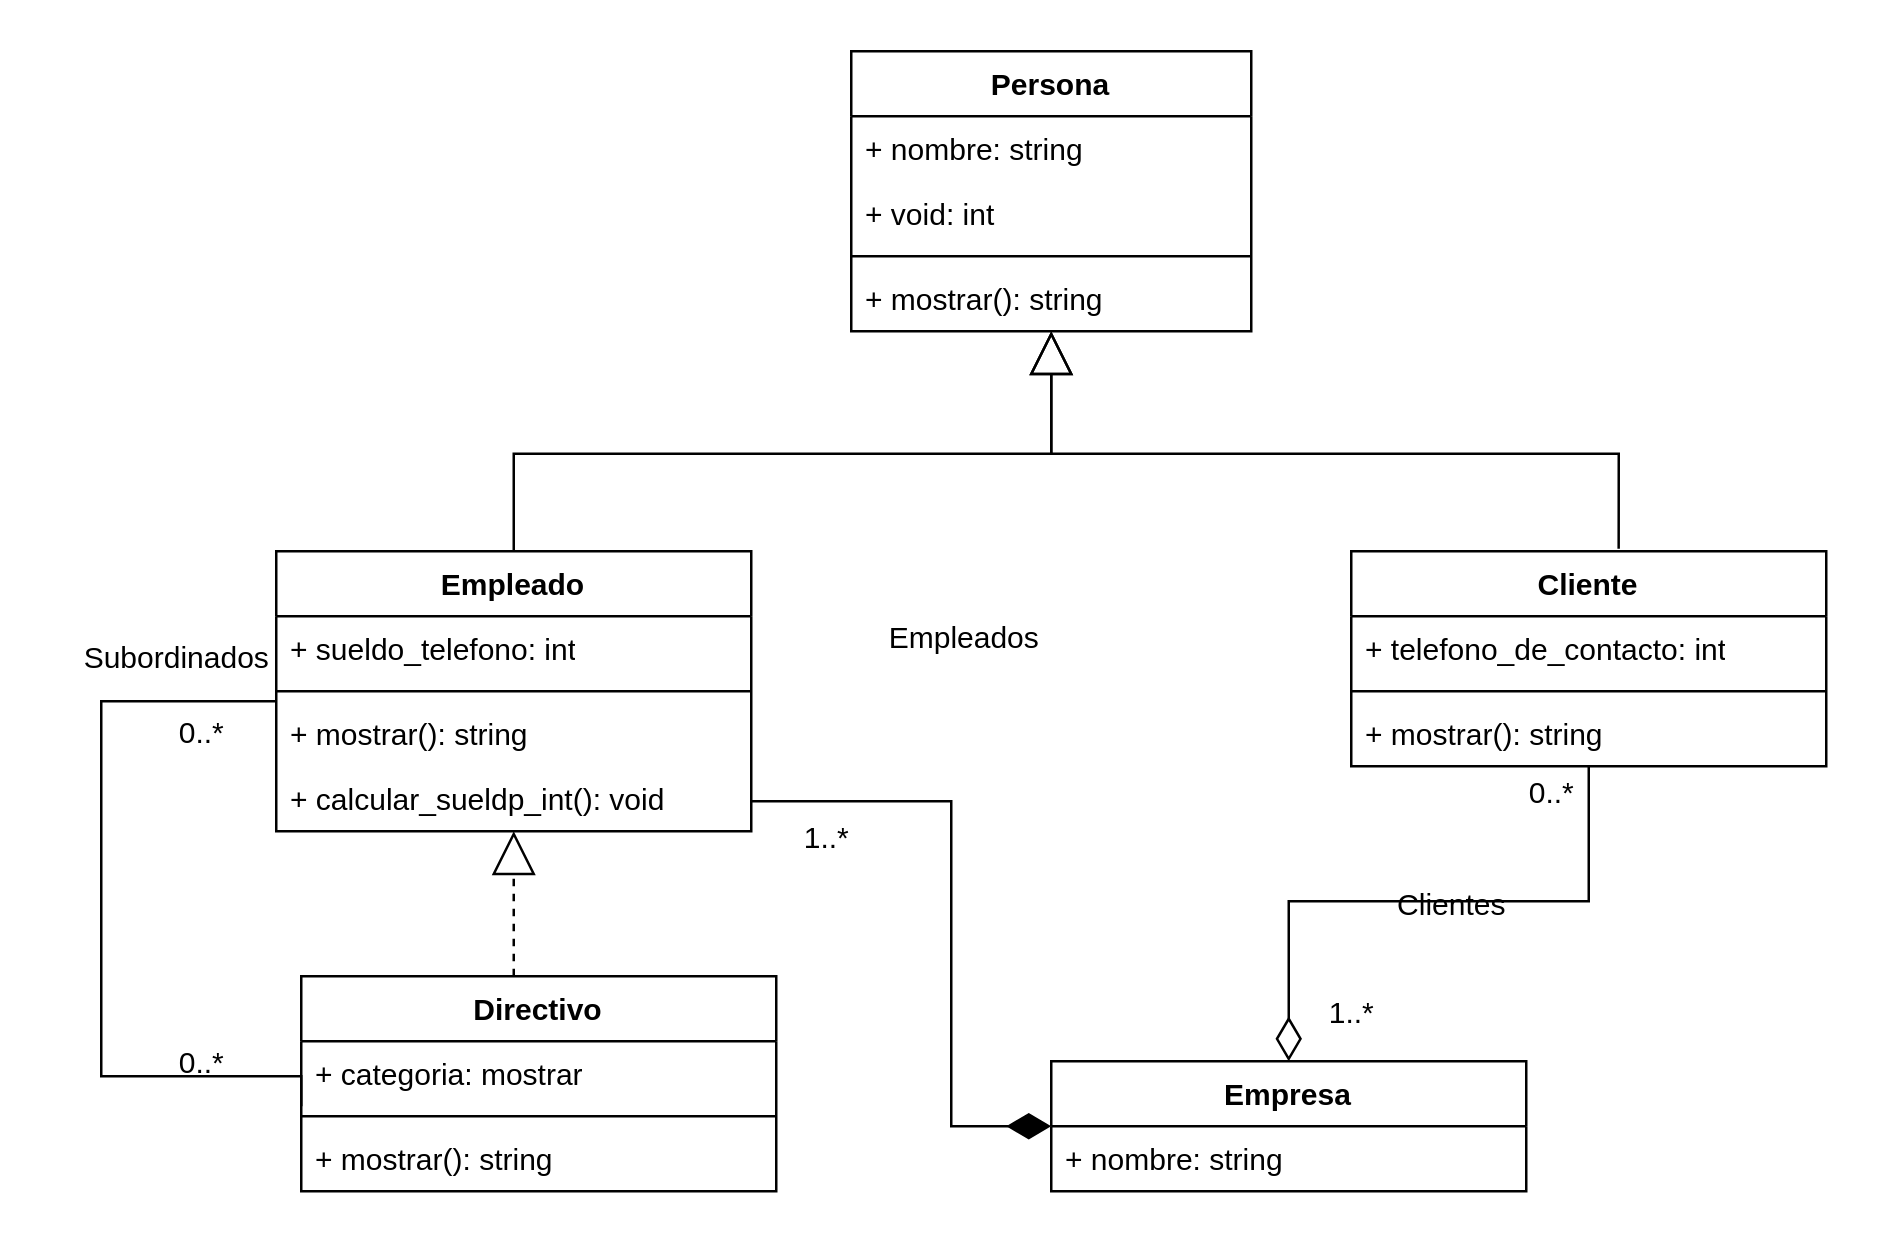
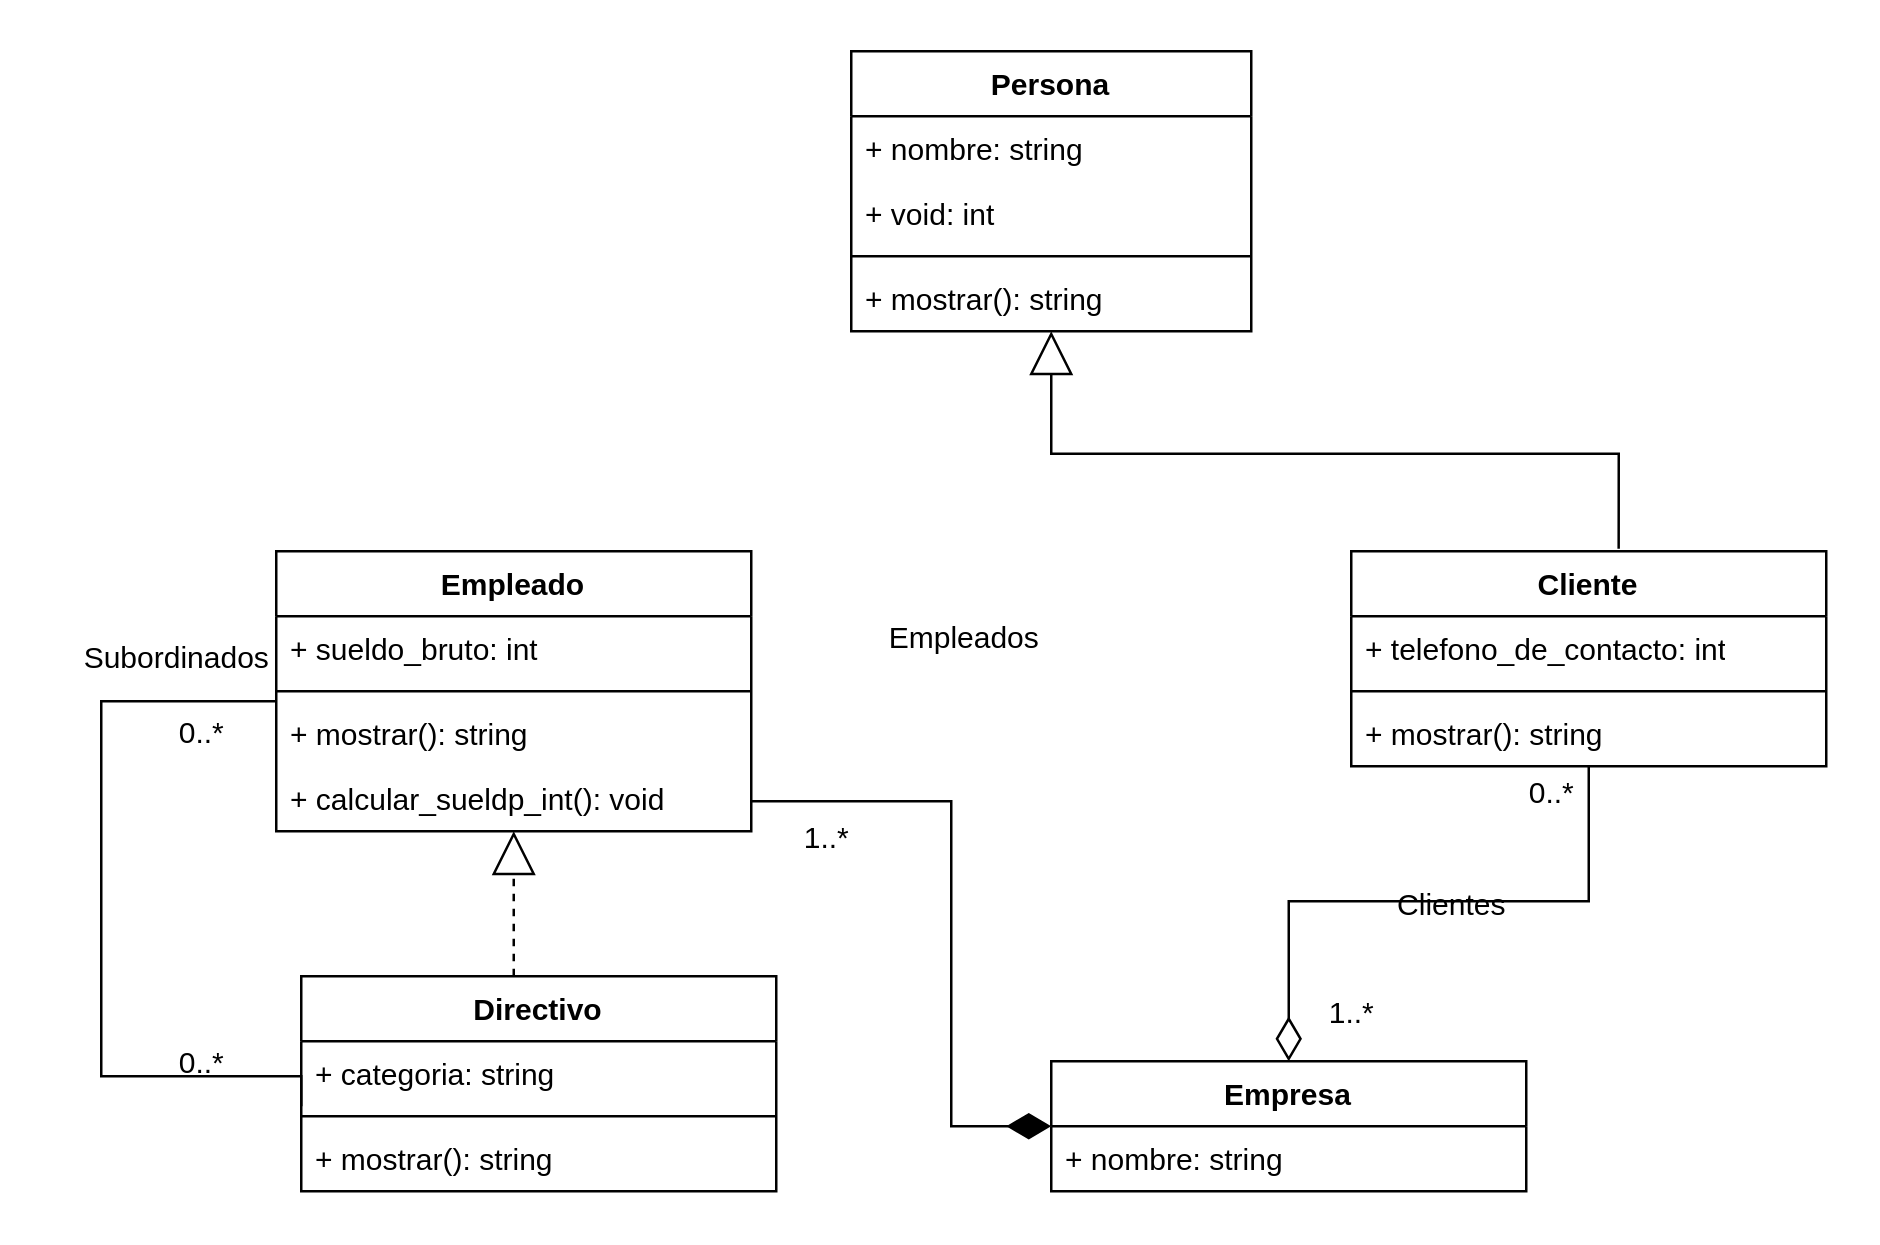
(733, 454) -> none
(453, 652) -> (431, 652)
(469, 1077) -> (456, 1077)
